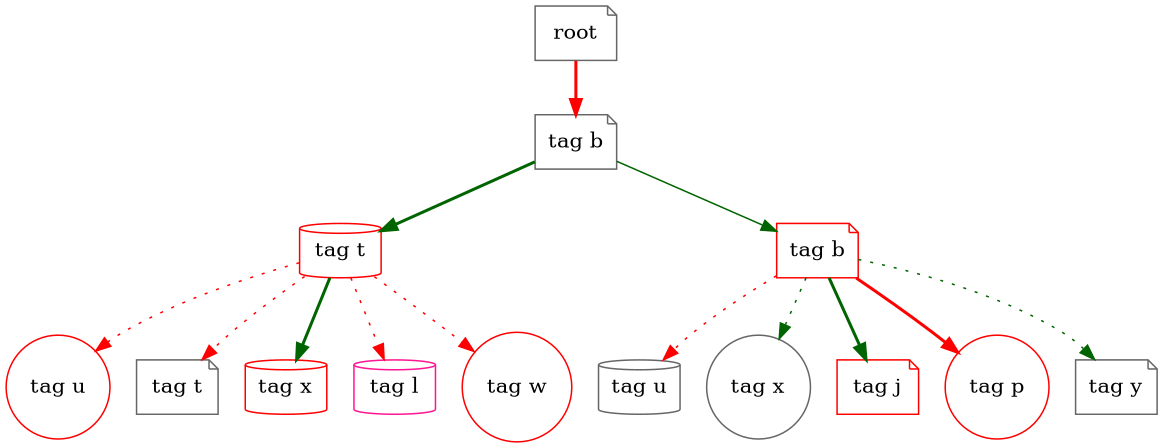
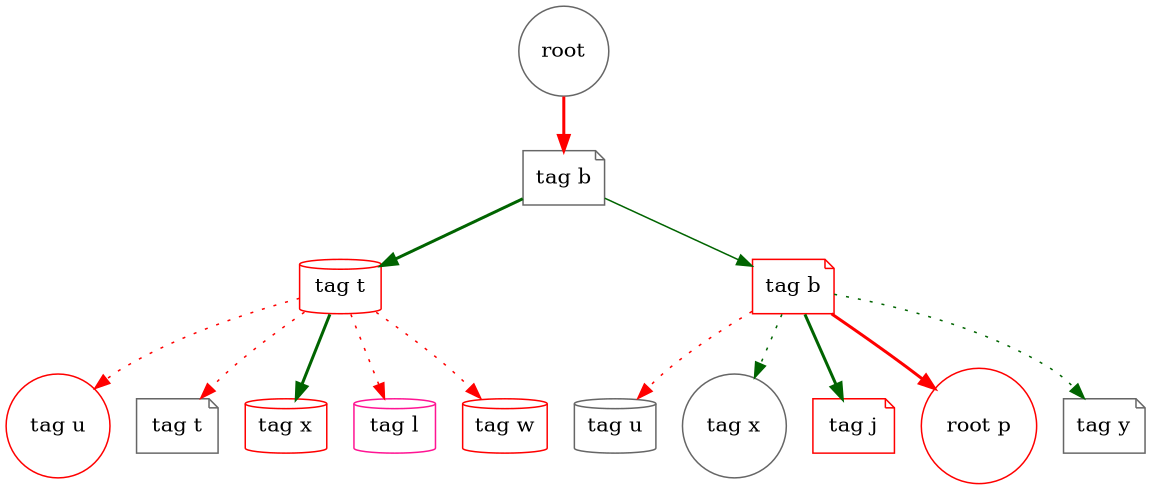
(576, 33) -> (564, 51)
(517, 387) -> (505, 426)
(997, 387) -> (979, 426)
